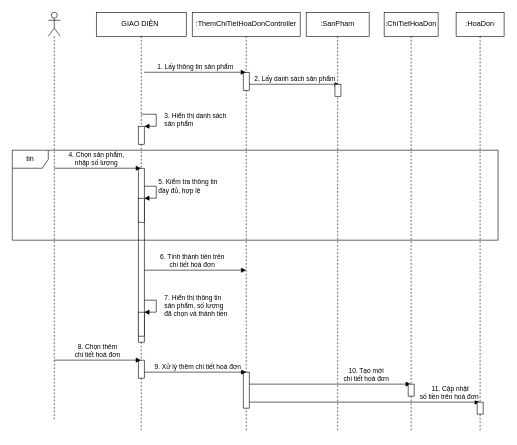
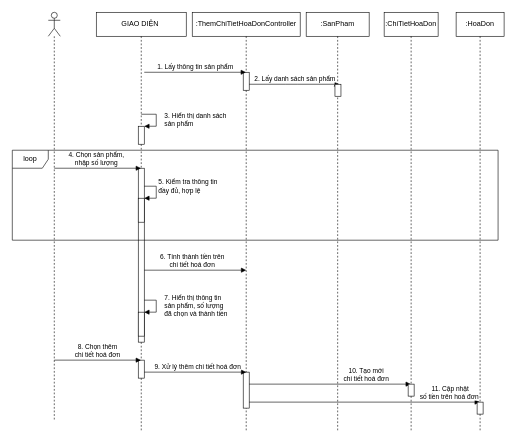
(30, 159) -> (30, 159)
